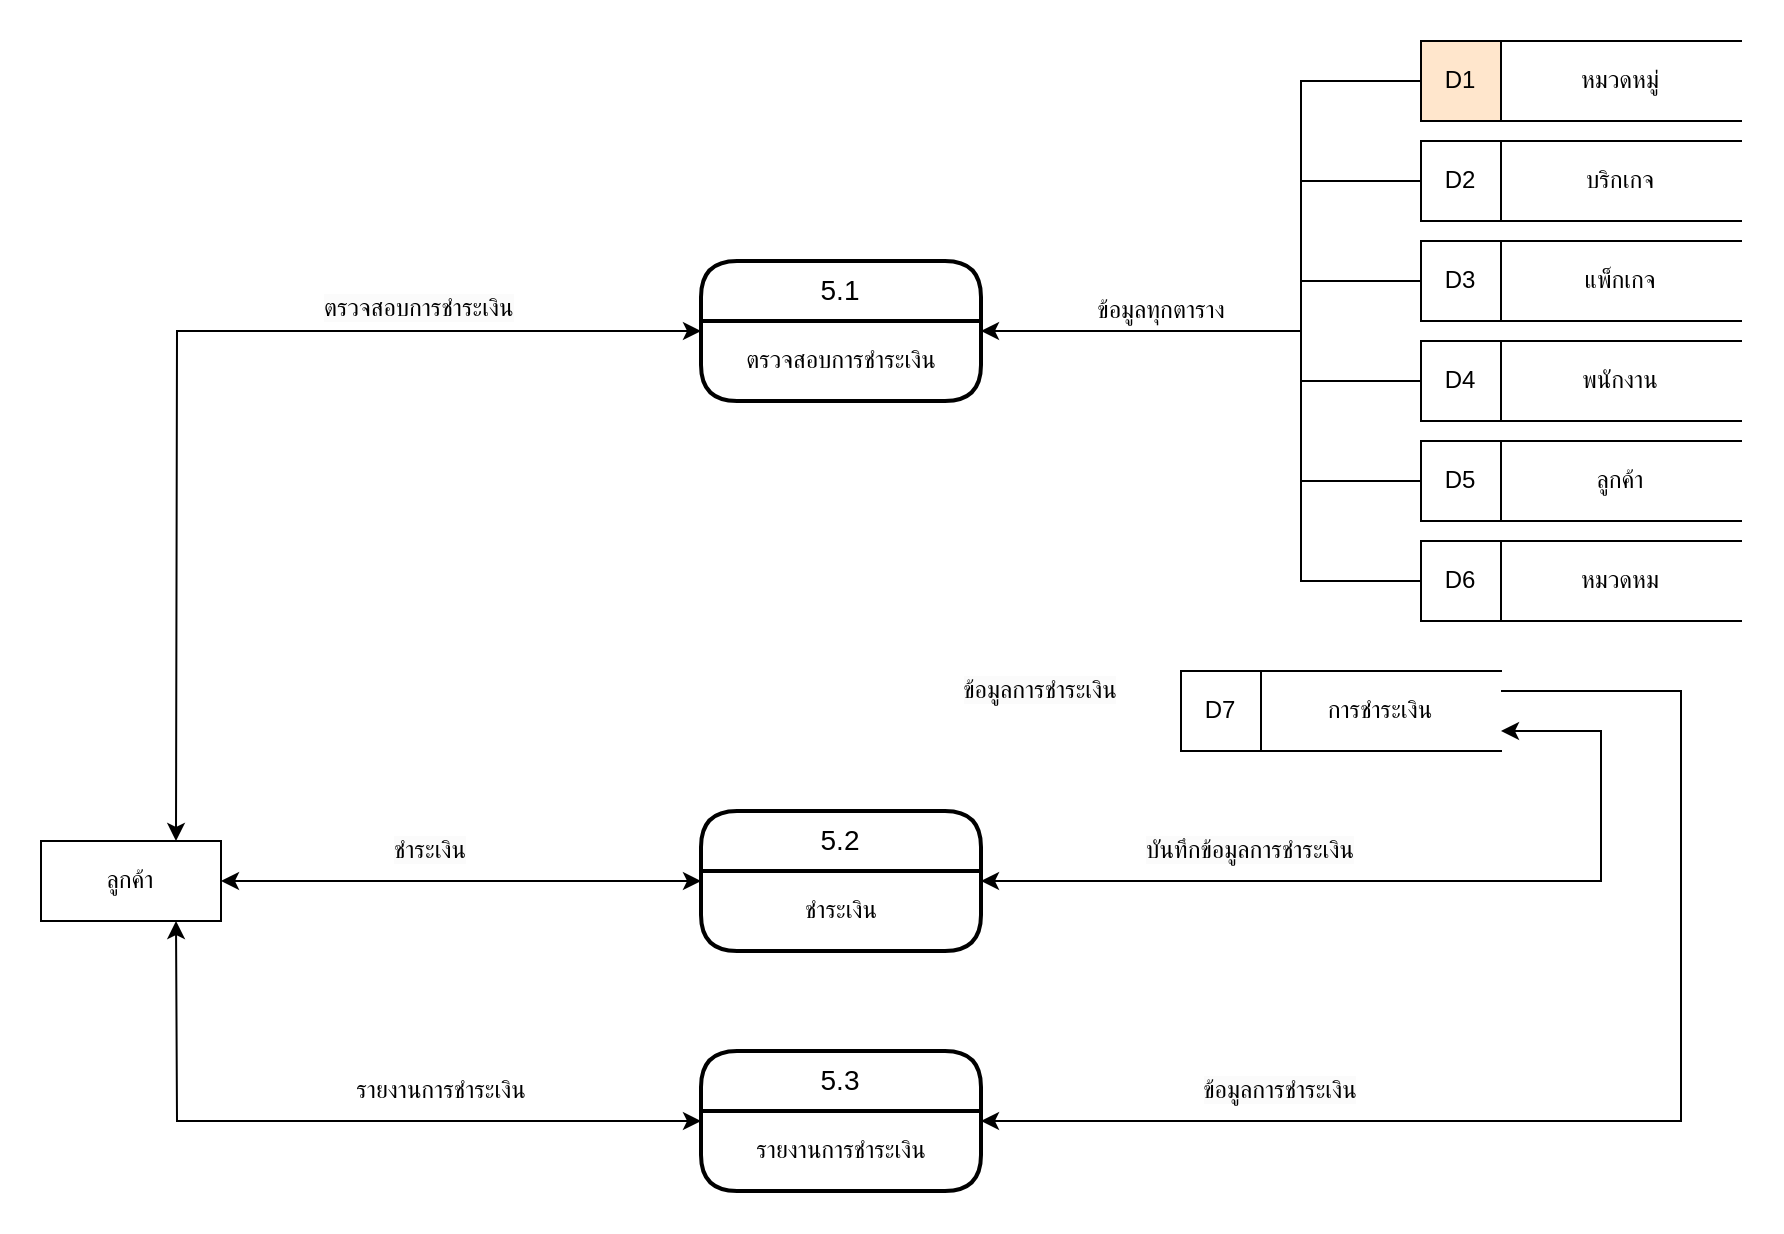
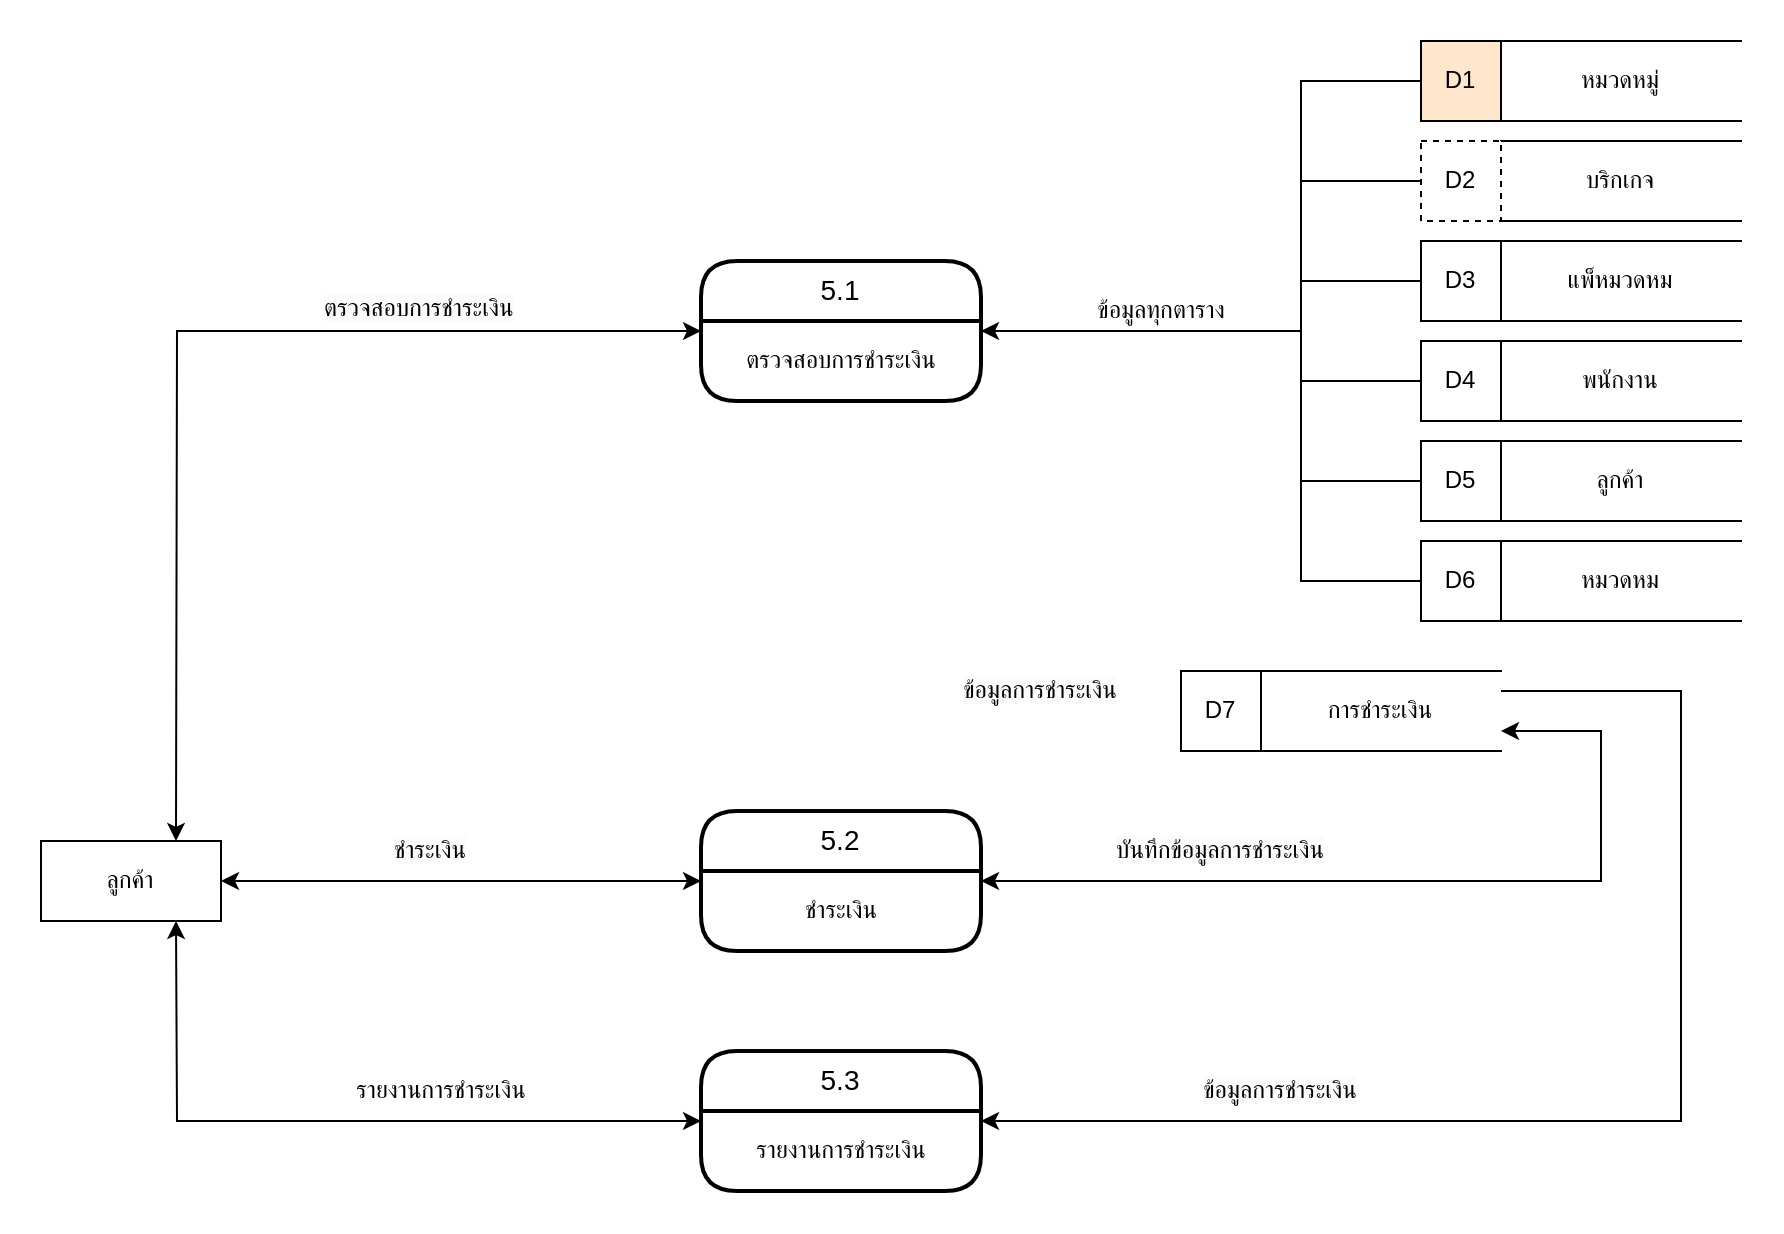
(1461, 181) -> (1461, 181)
(1621, 281) -> (1621, 281)
(1251, 851) -> (1221, 851)
